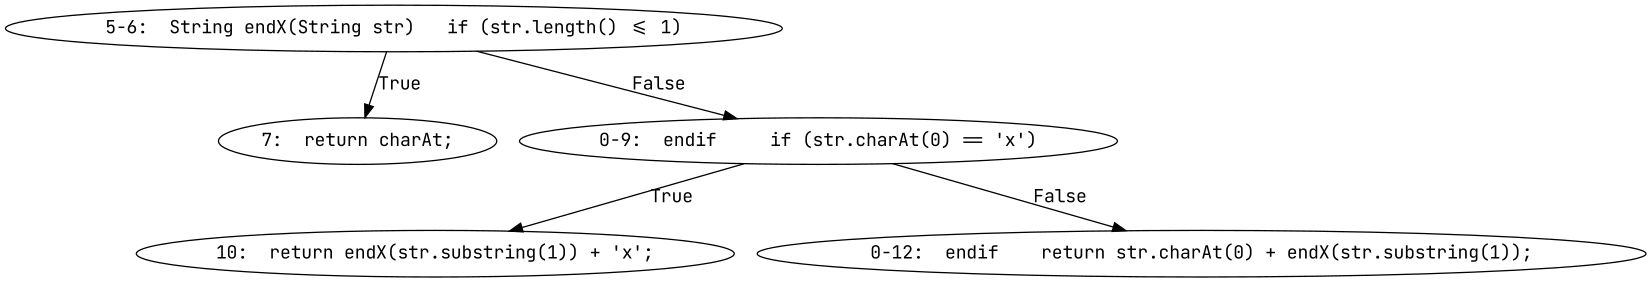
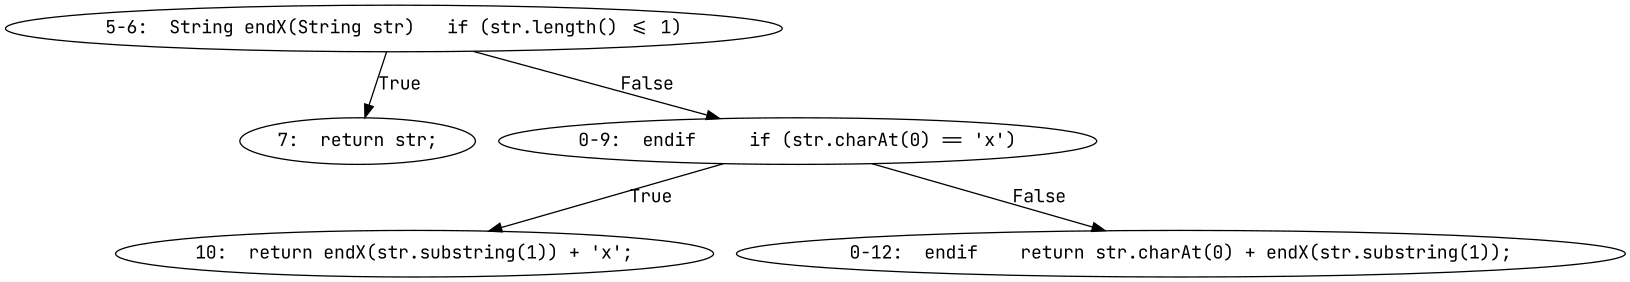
(358, 141) -> (358, 141)
